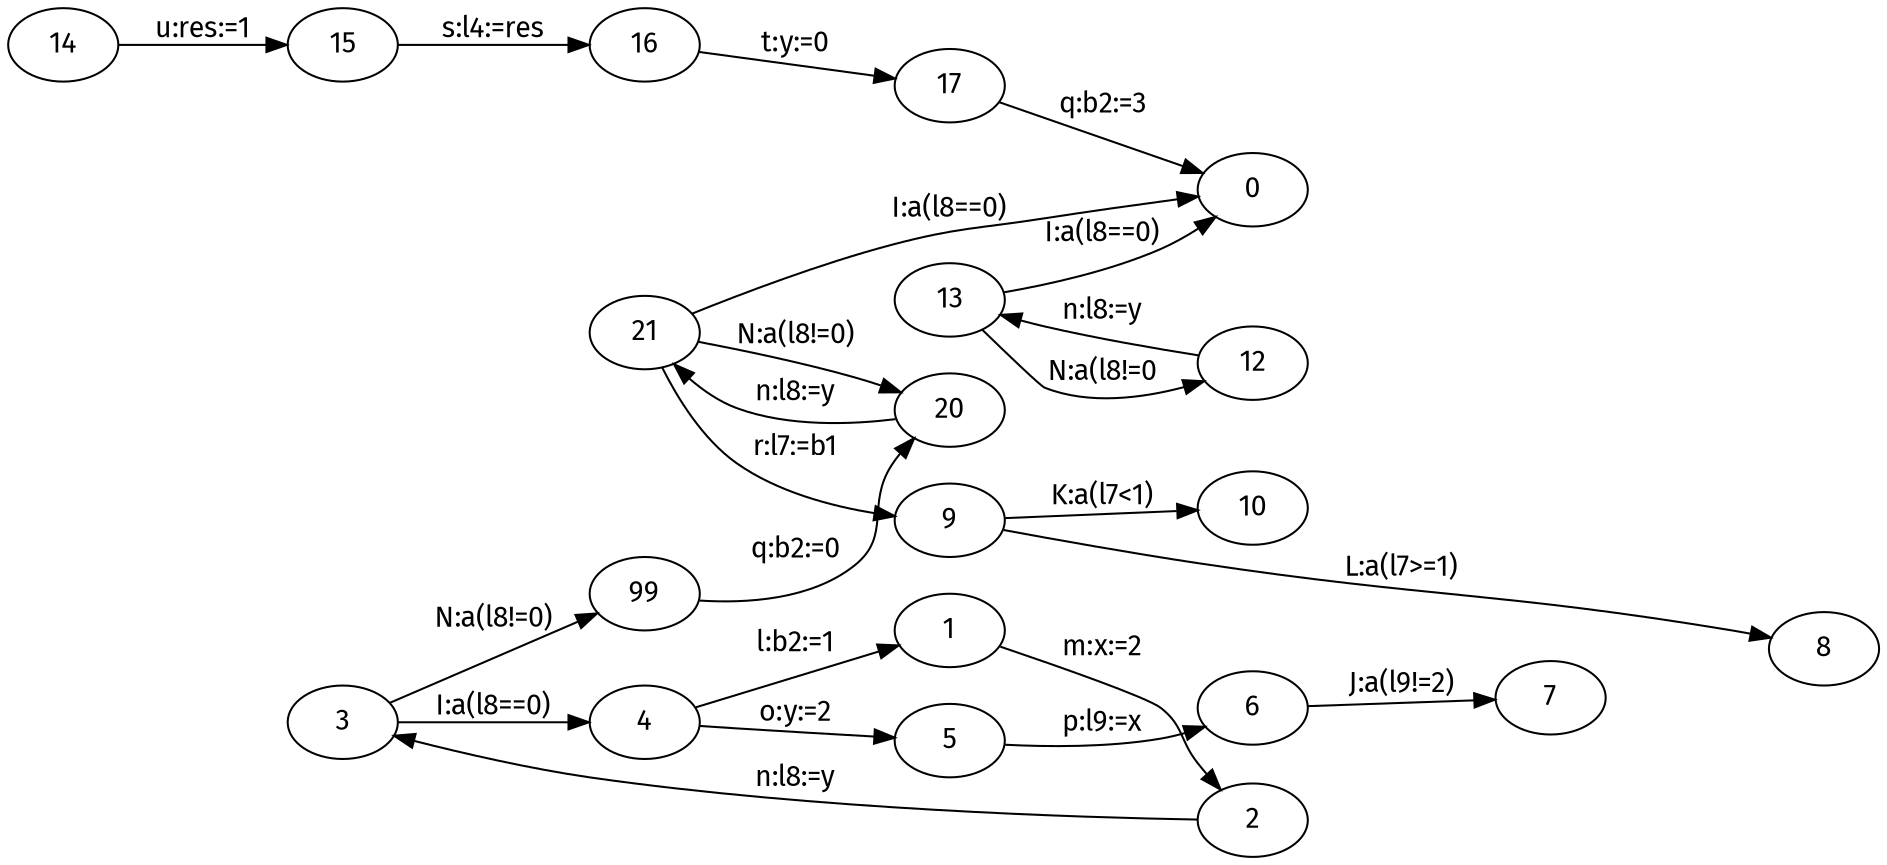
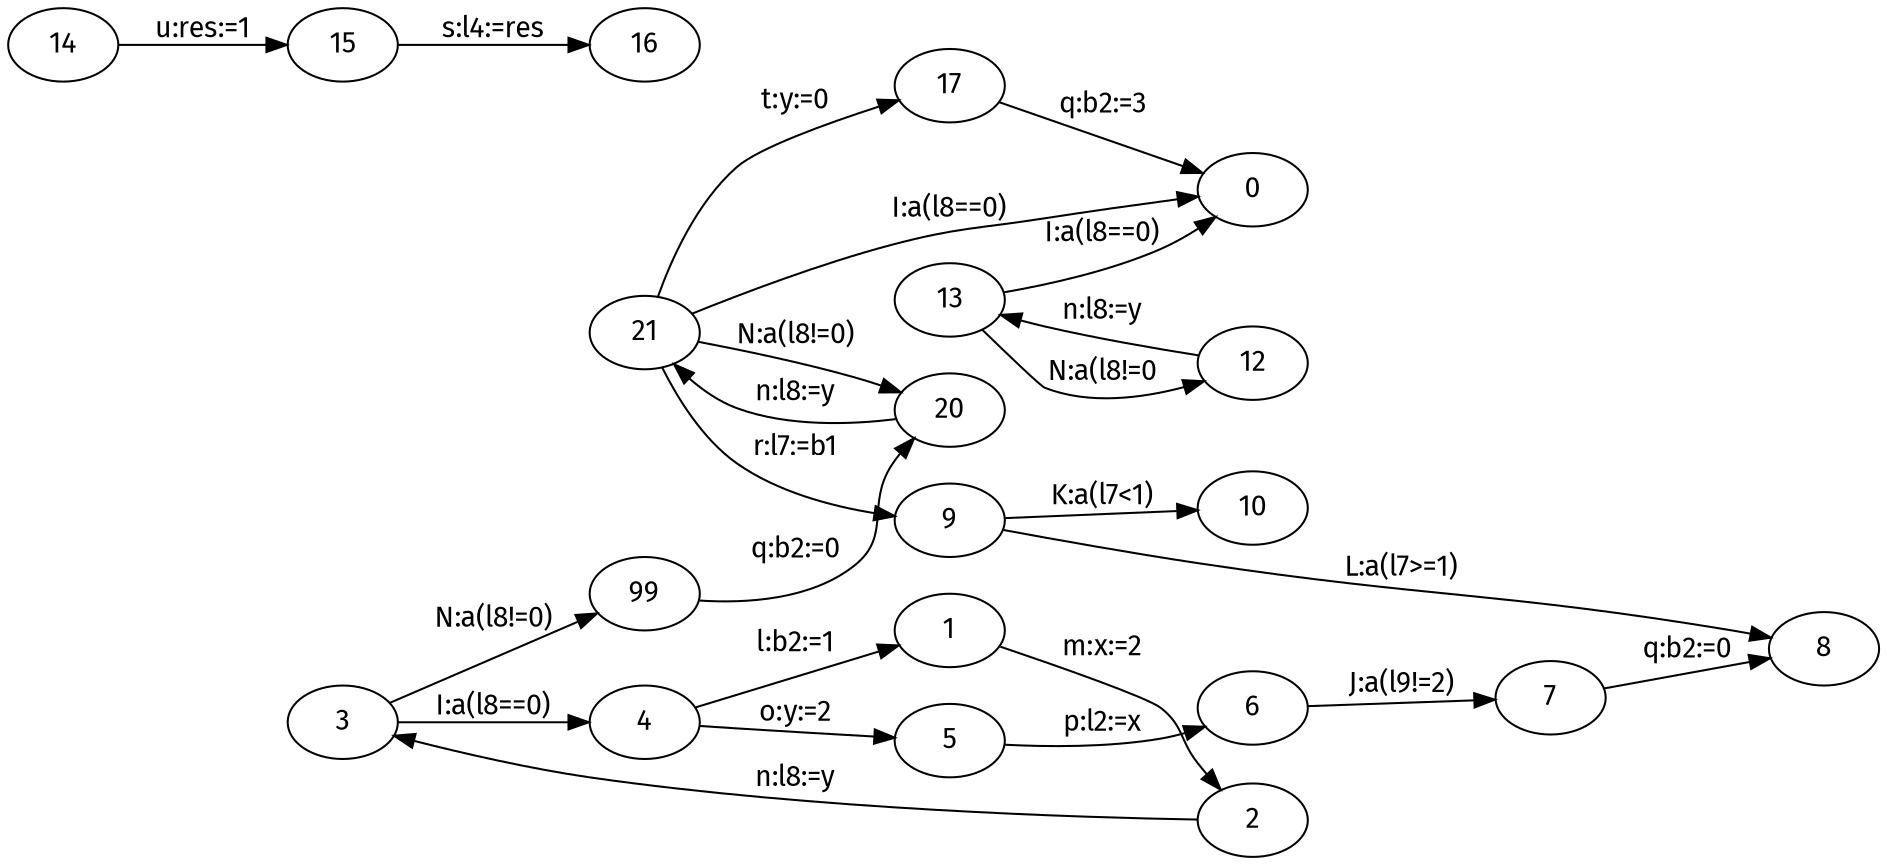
(787, 64) -> (737, 167)
none -> (1677, 675)
(1103, 723) -> (1103, 723)
